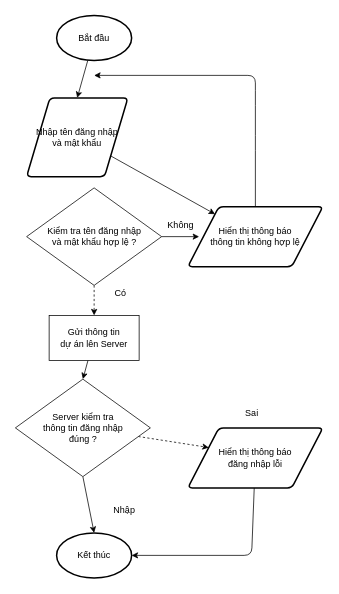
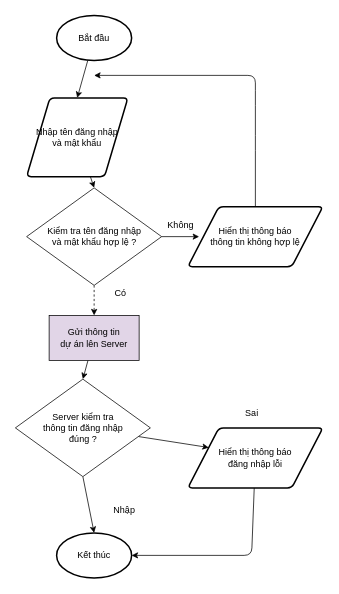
(161, 184) -> (91, 180)
(94, 338) -> (94, 338)
(171, 442) -> (171, 442)
